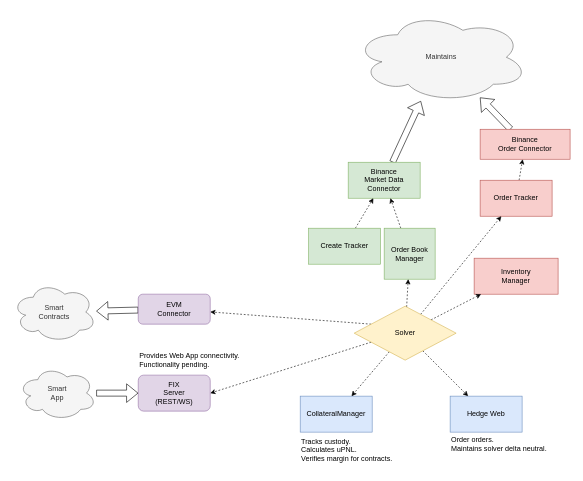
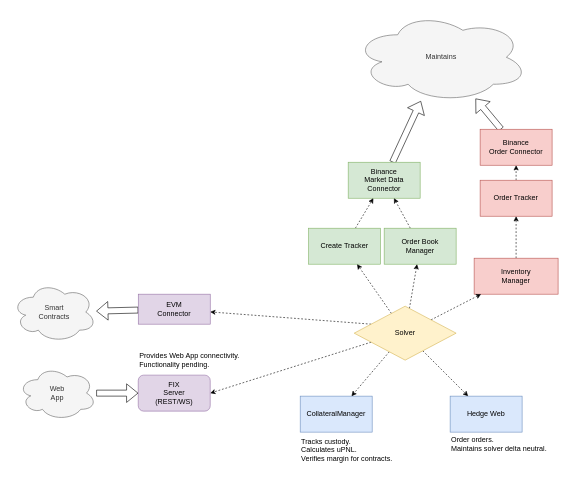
(525, 144) -> (516, 147)
none -> (516, 221)
(493, 226) -> (366, 277)
(410, 254) -> (420, 246)
(174, 309) -> (174, 309)
(57, 393) -> (57, 393)
